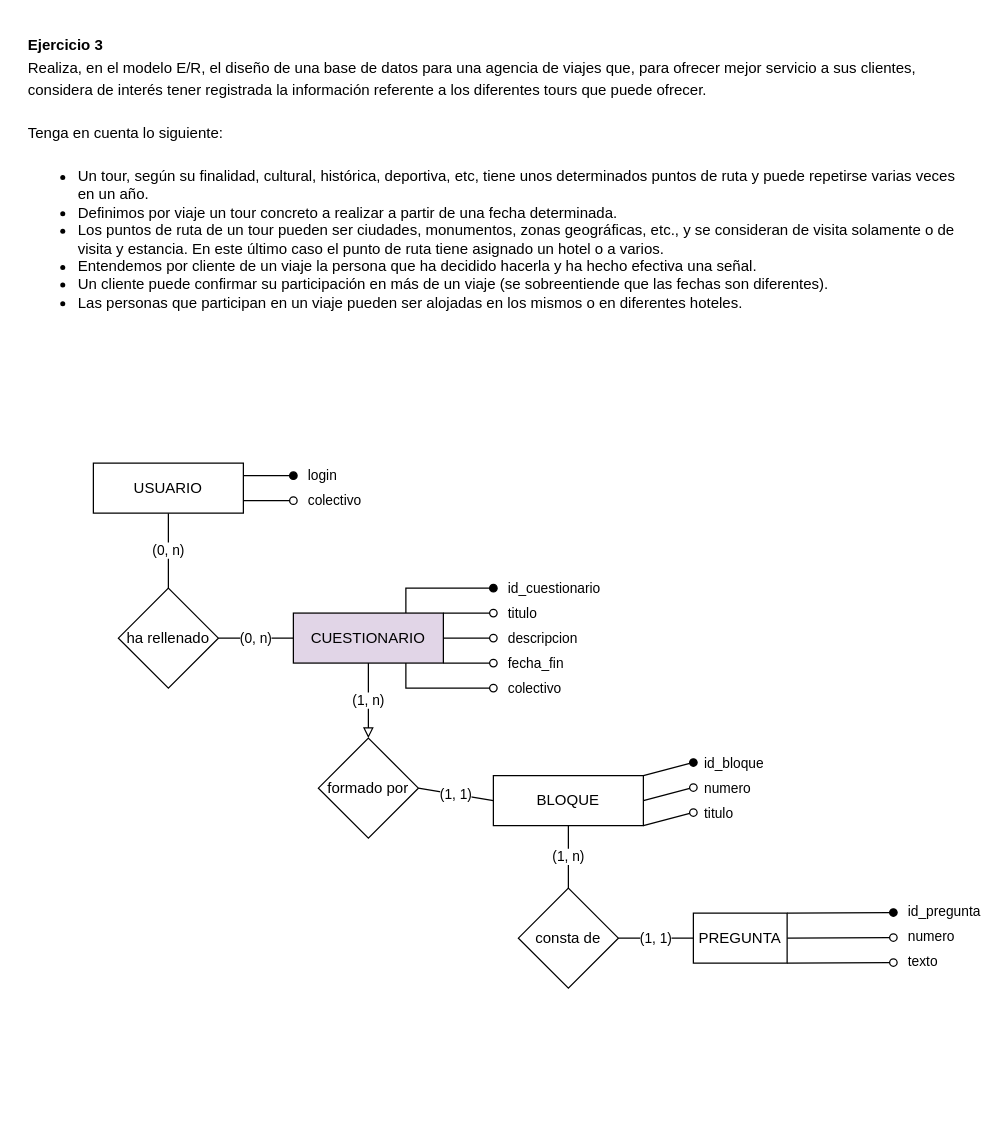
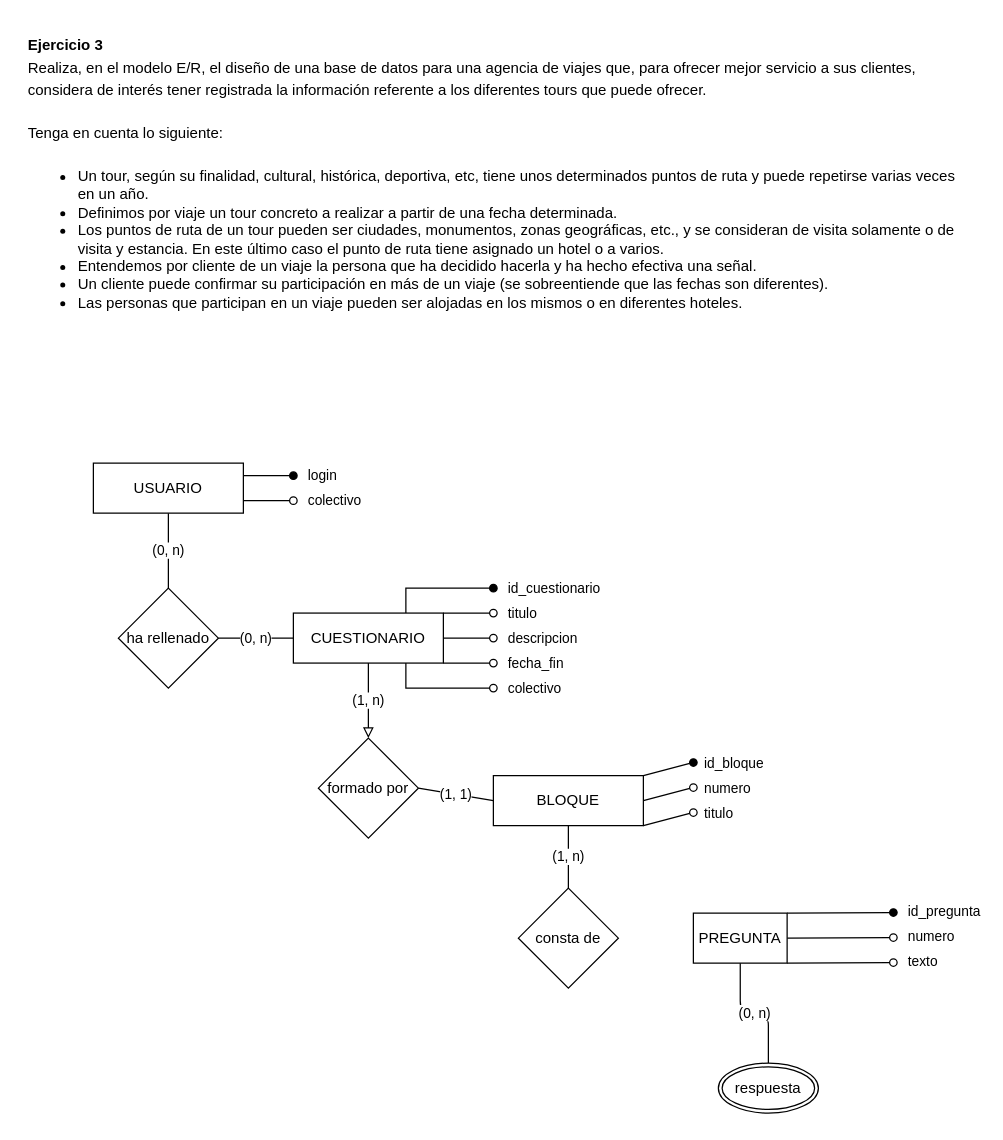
(368, 638) -> (368, 638)
(634, 938) -> none
none -> (751, 1013)
none -> (768, 1088)
